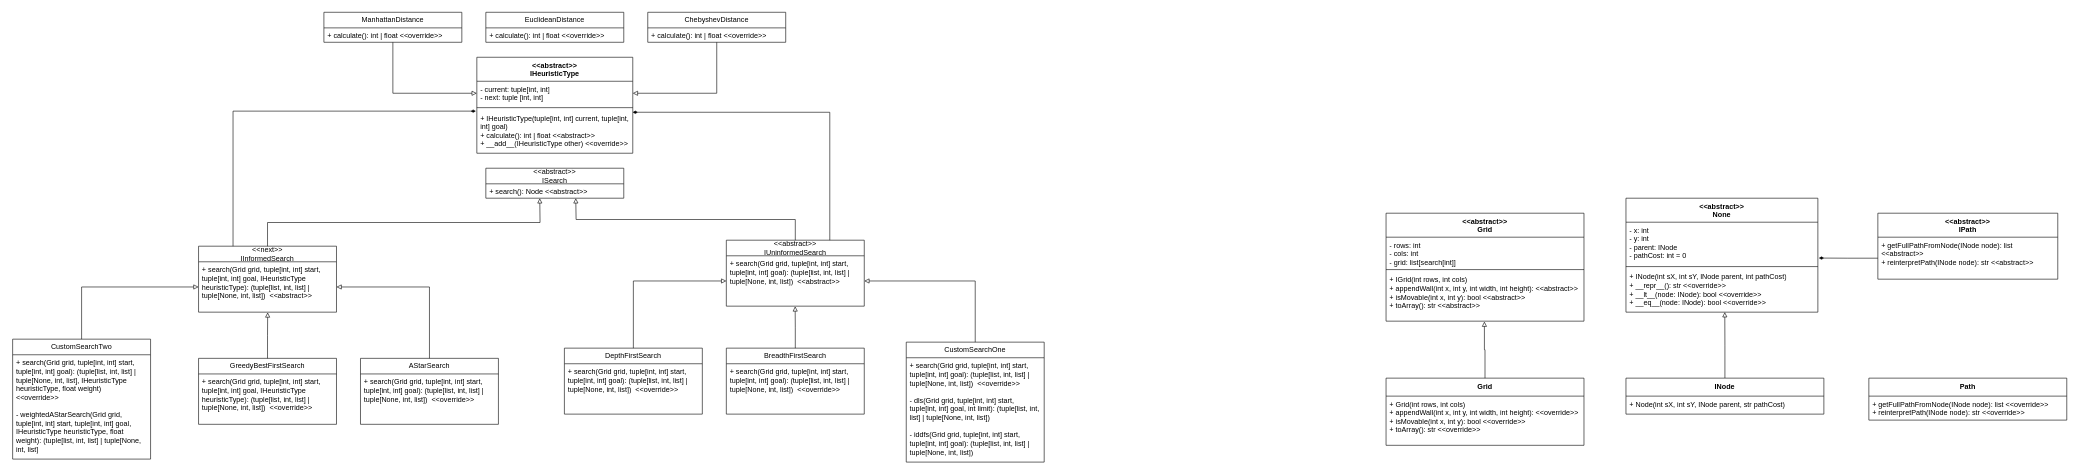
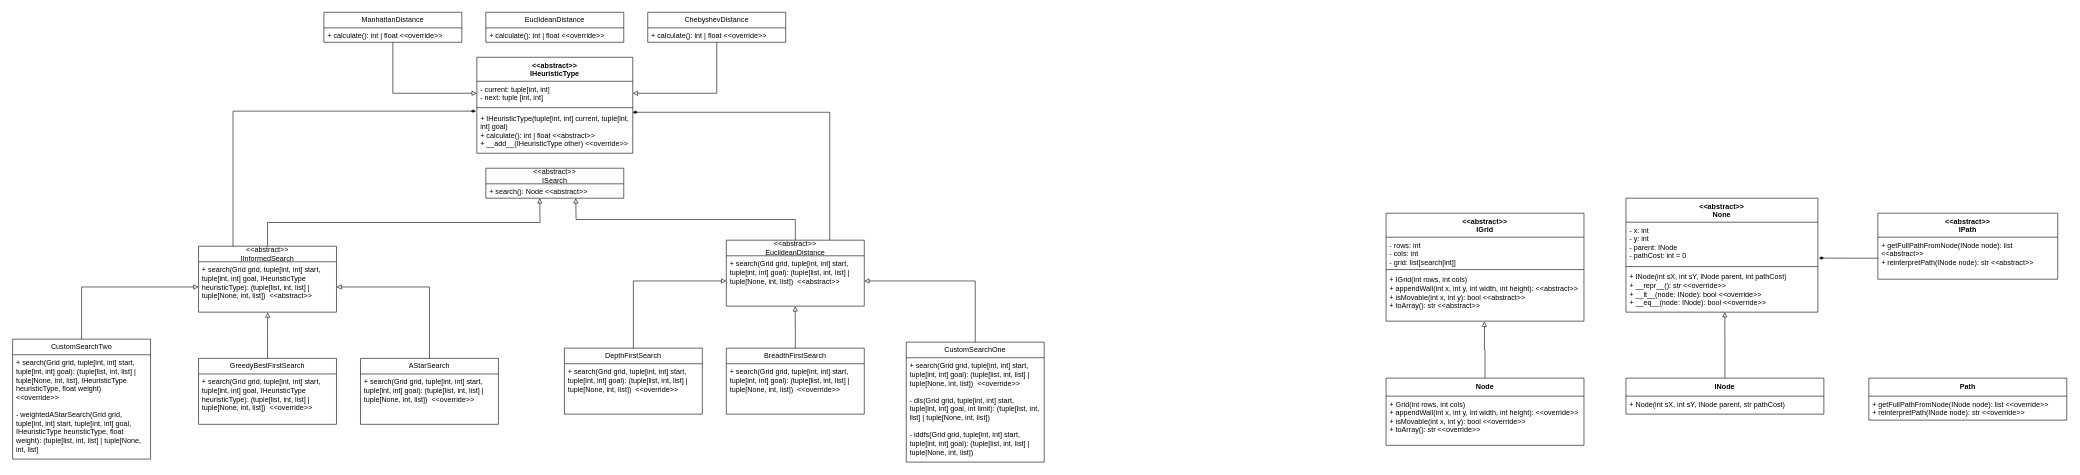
(1485, 226) -> (1485, 226)
(795, 248) -> (795, 248)
(267, 254) -> (267, 254)
(1485, 387) -> (1485, 387)
